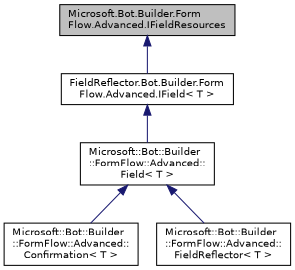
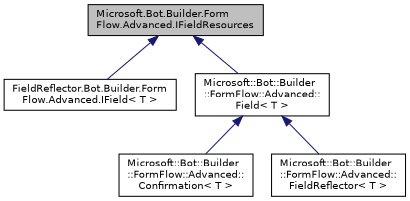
(147, 129) -> (220, 58)
